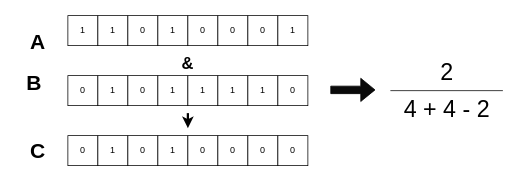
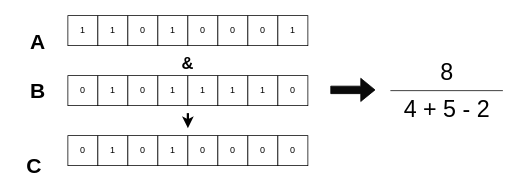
(447, 72) -> (447, 72)
(34, 83) -> (38, 90)
(447, 109) -> (447, 109)
(38, 150) -> (34, 165)
